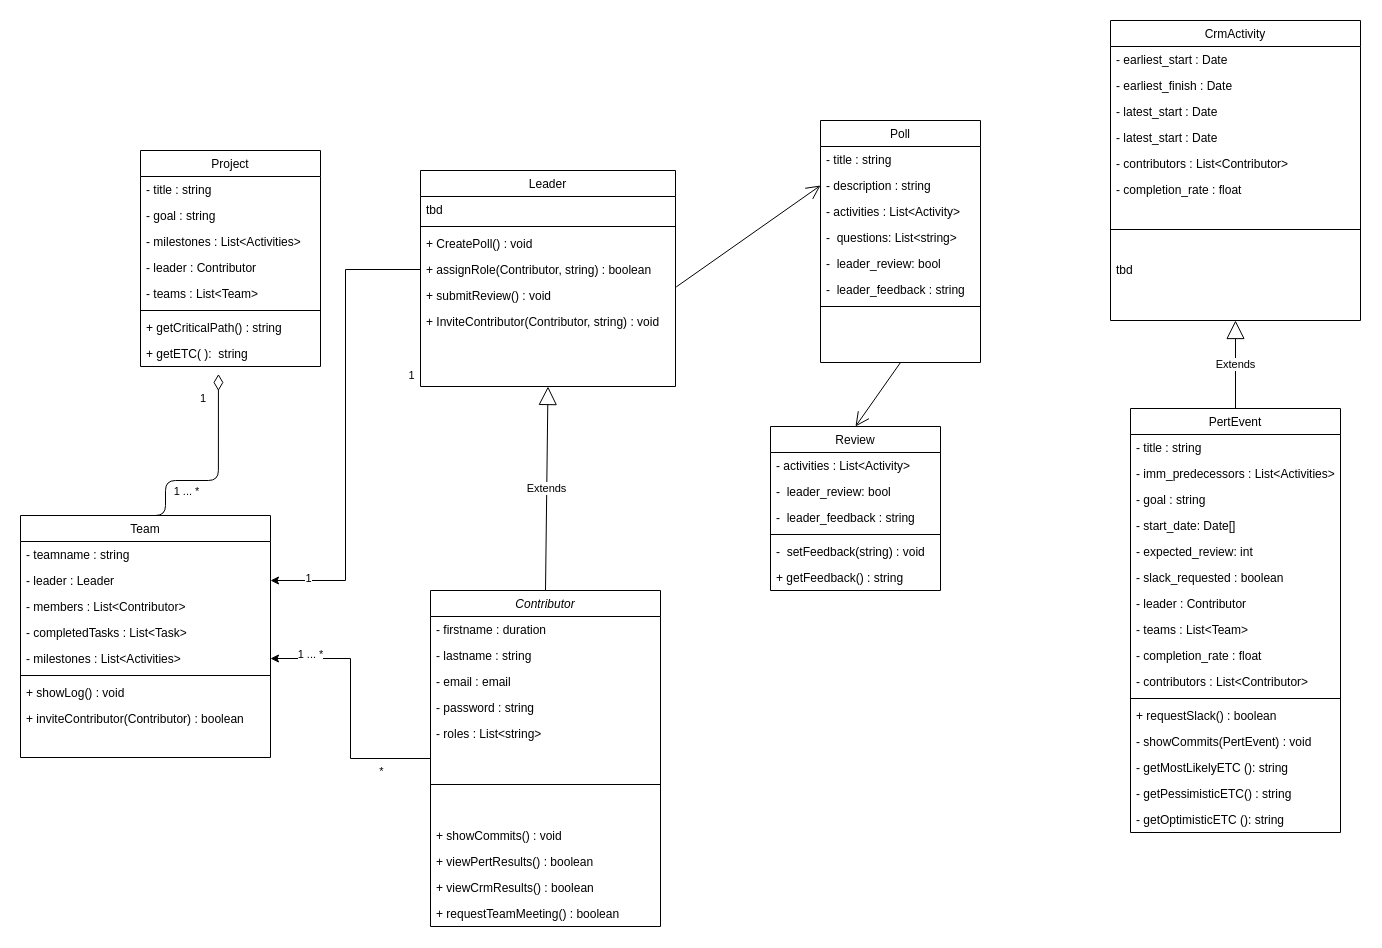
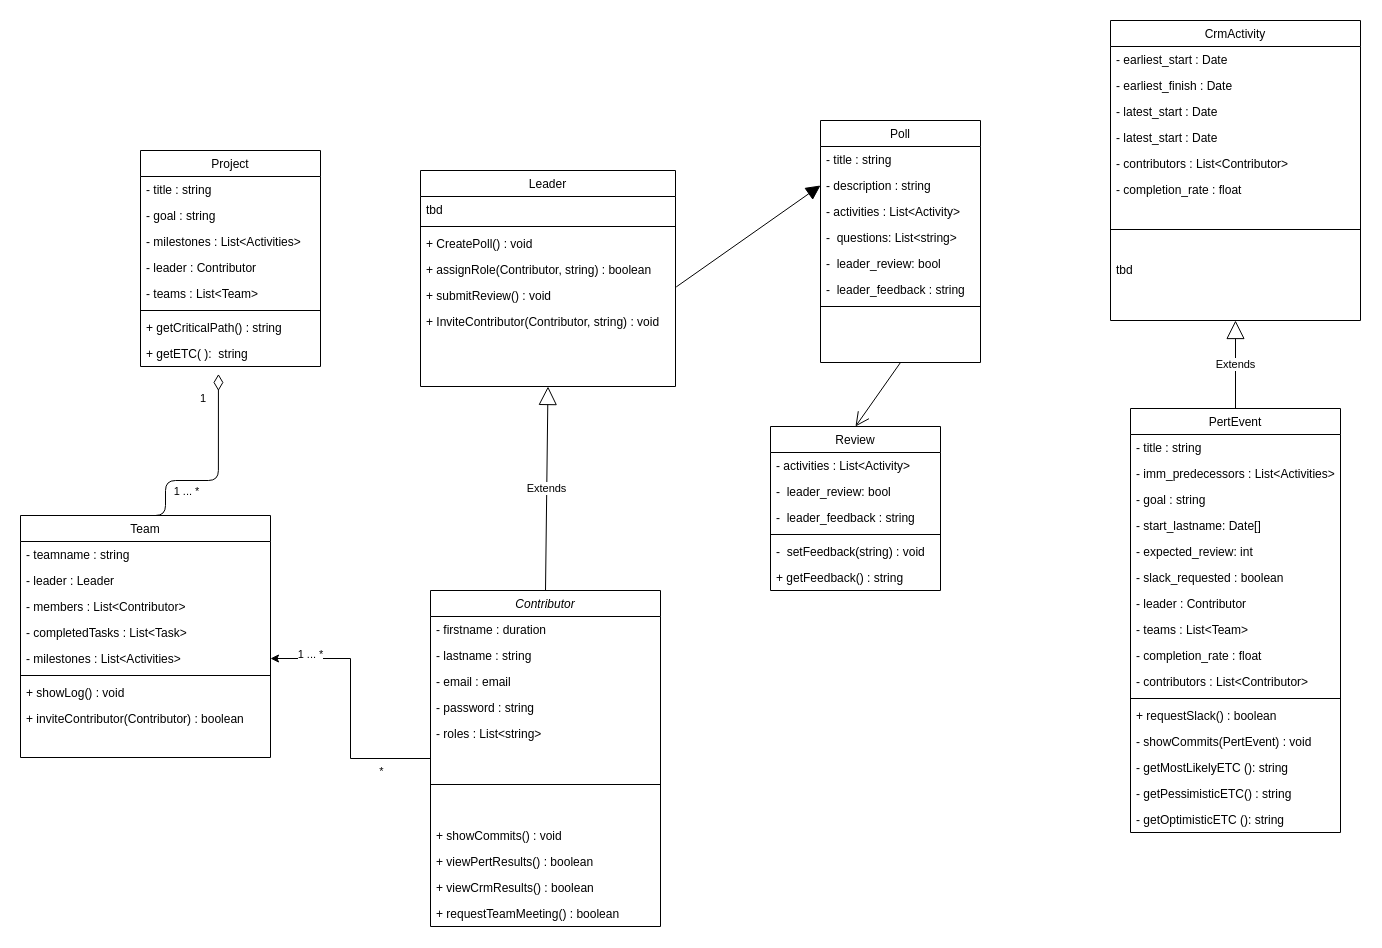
(812, 191) -> (808, 194)
(346, 423) -> none
(1199, 526) -> (1210, 526)
